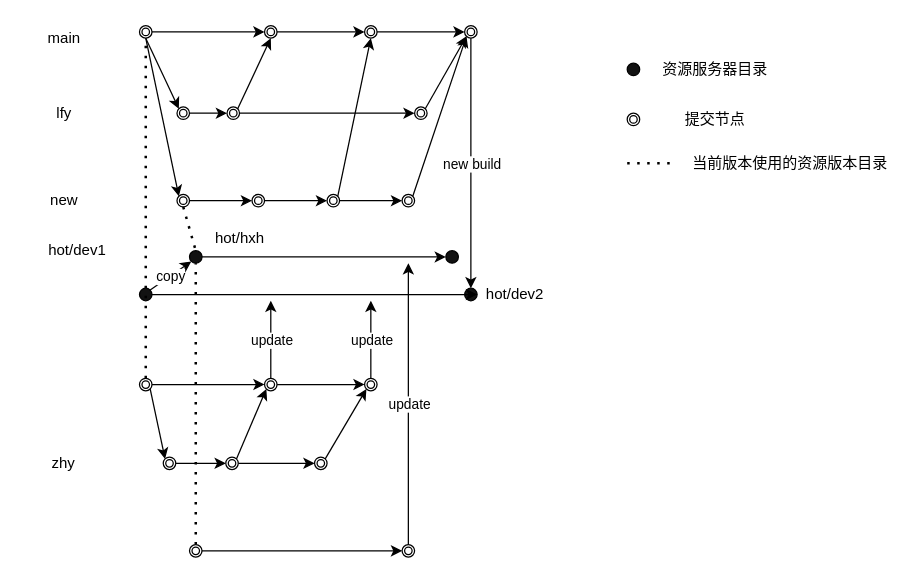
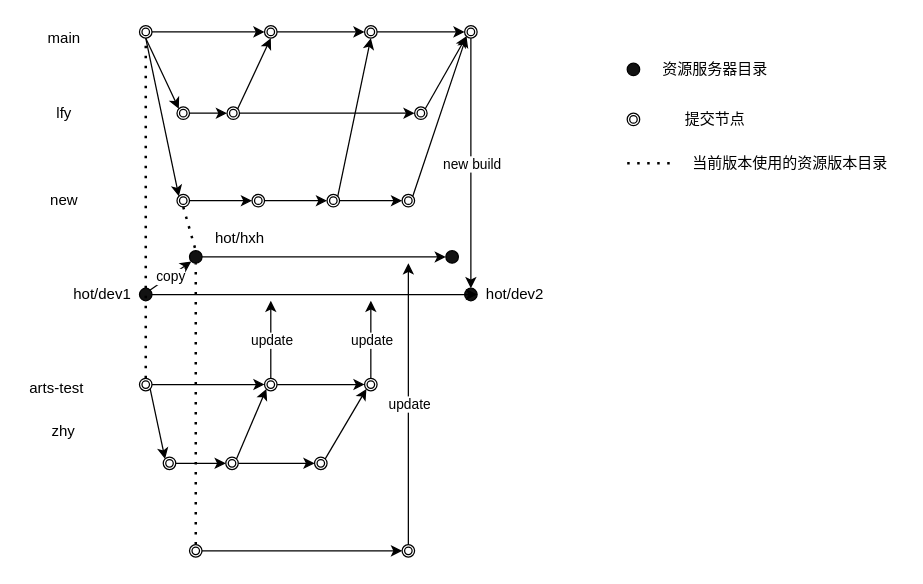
(77, 251) -> (102, 294)
none -> (57, 388)
(63, 463) -> (63, 432)
